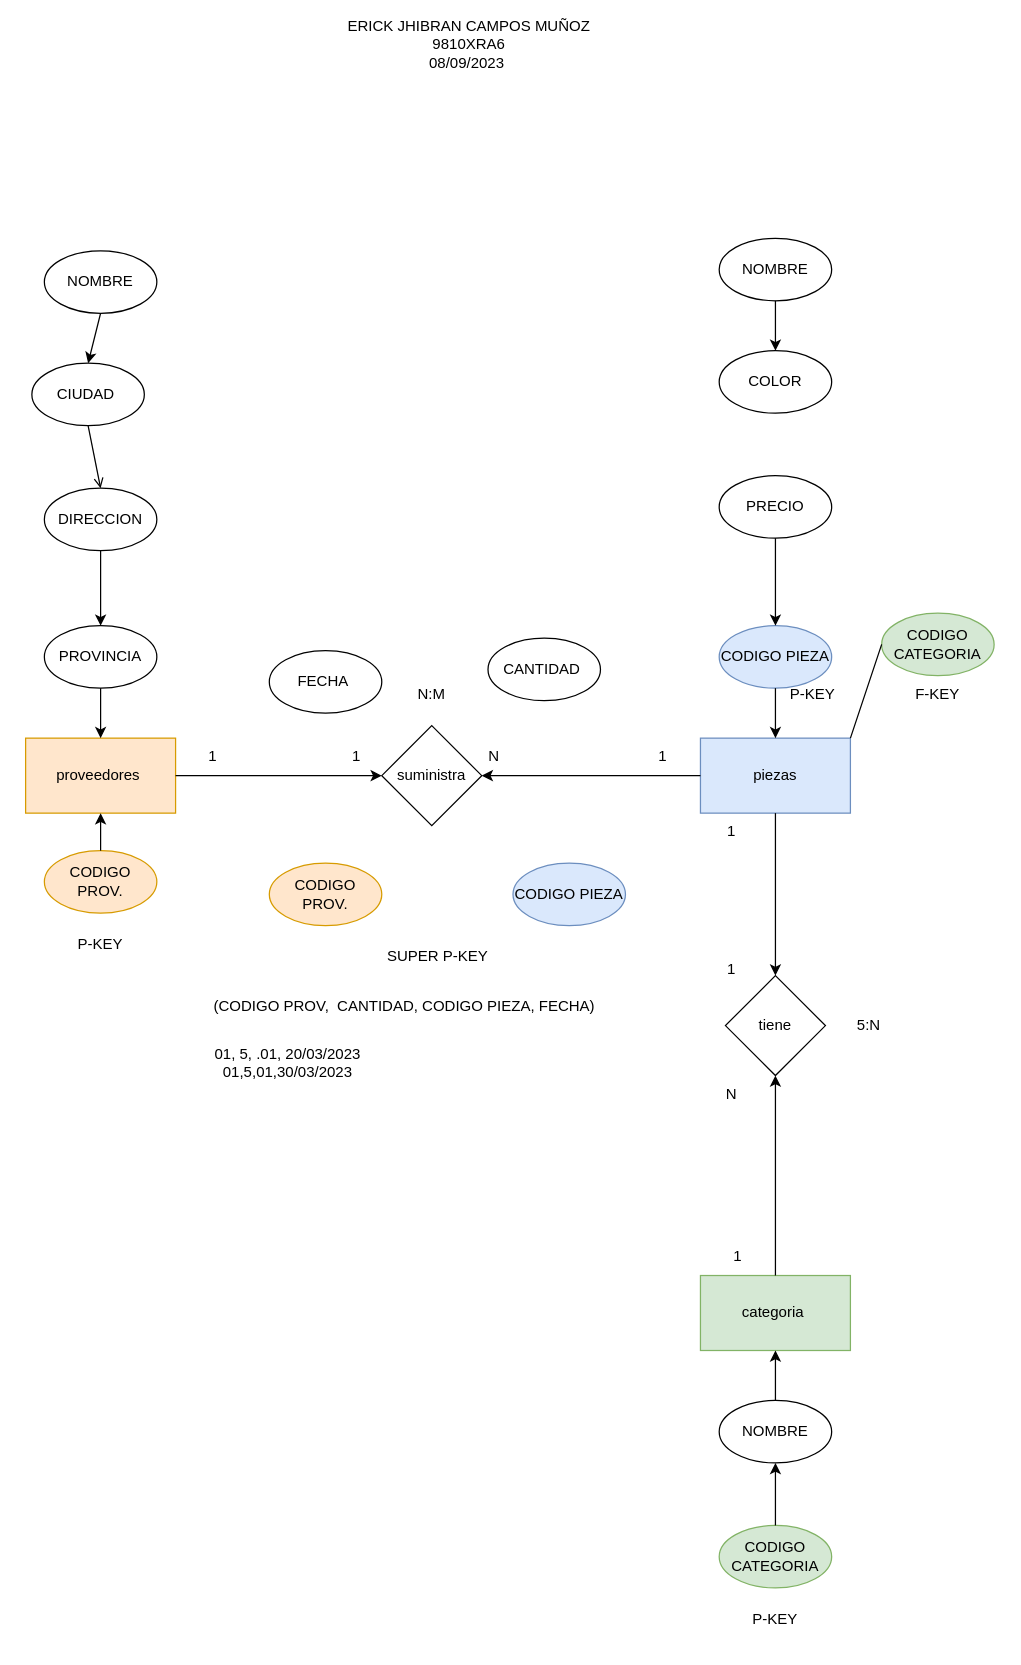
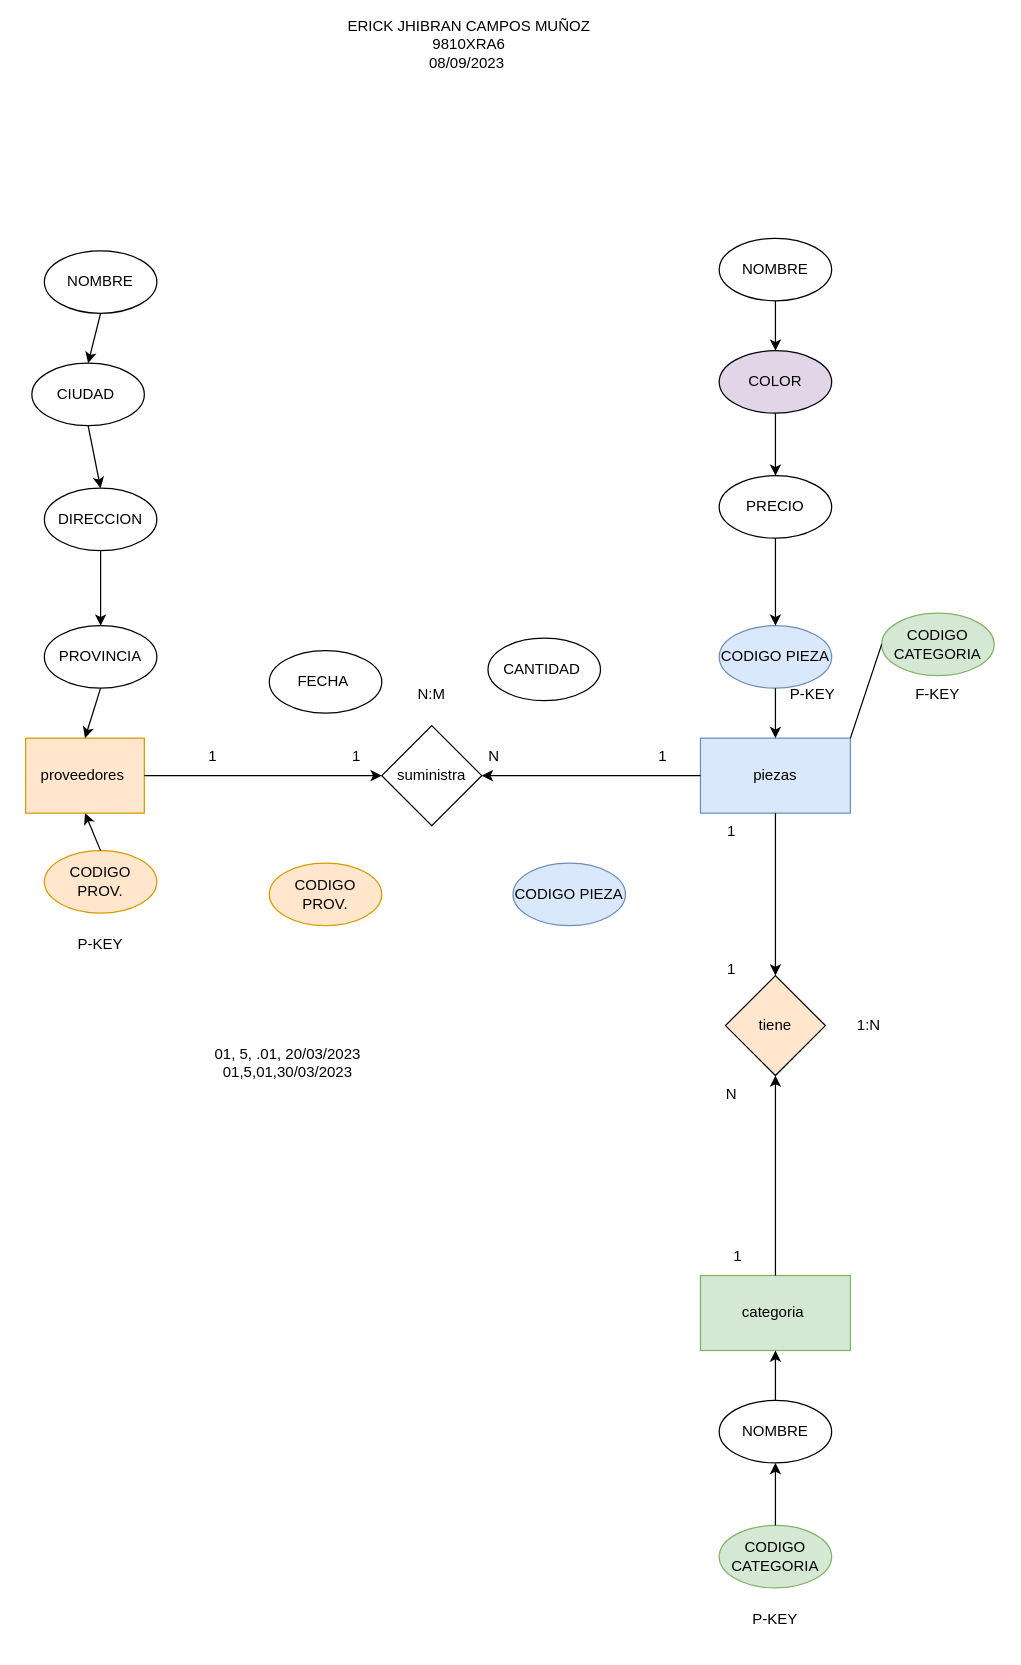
(776, 382) -> (776, 382)
none -> (776, 440)
(99, 480) -> (99, 478)
(101, 776) -> (85, 776)
(438, 957) -> none
(407, 1007) -> none
(776, 1026) -> (776, 1026)
(869, 1026) -> (869, 1026)
